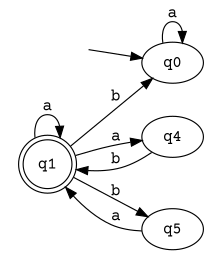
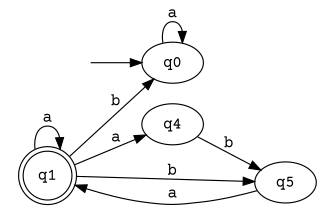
(122, 168) -> (224, 151)
